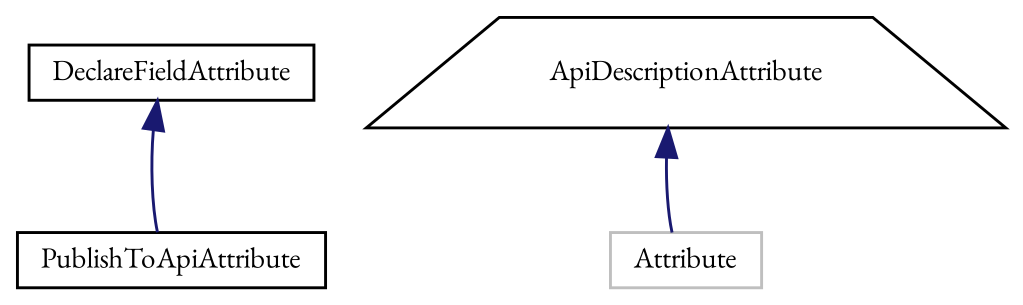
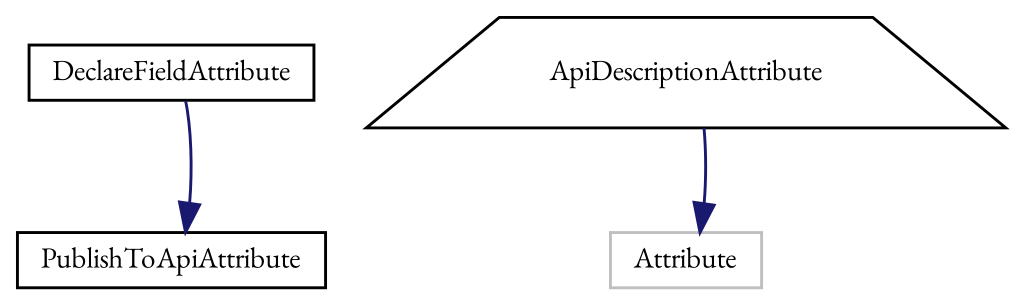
(152, 181) -> (191, 152)
(667, 195) -> (706, 166)
